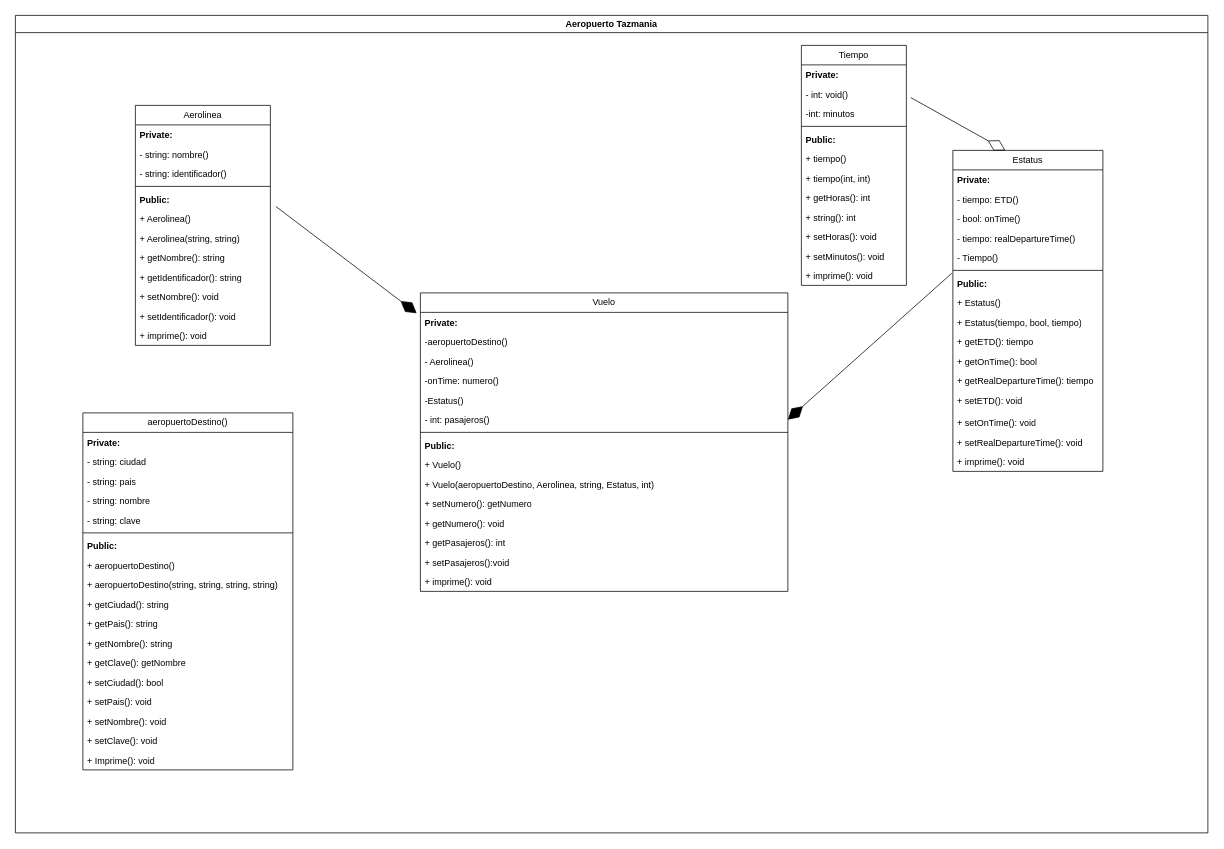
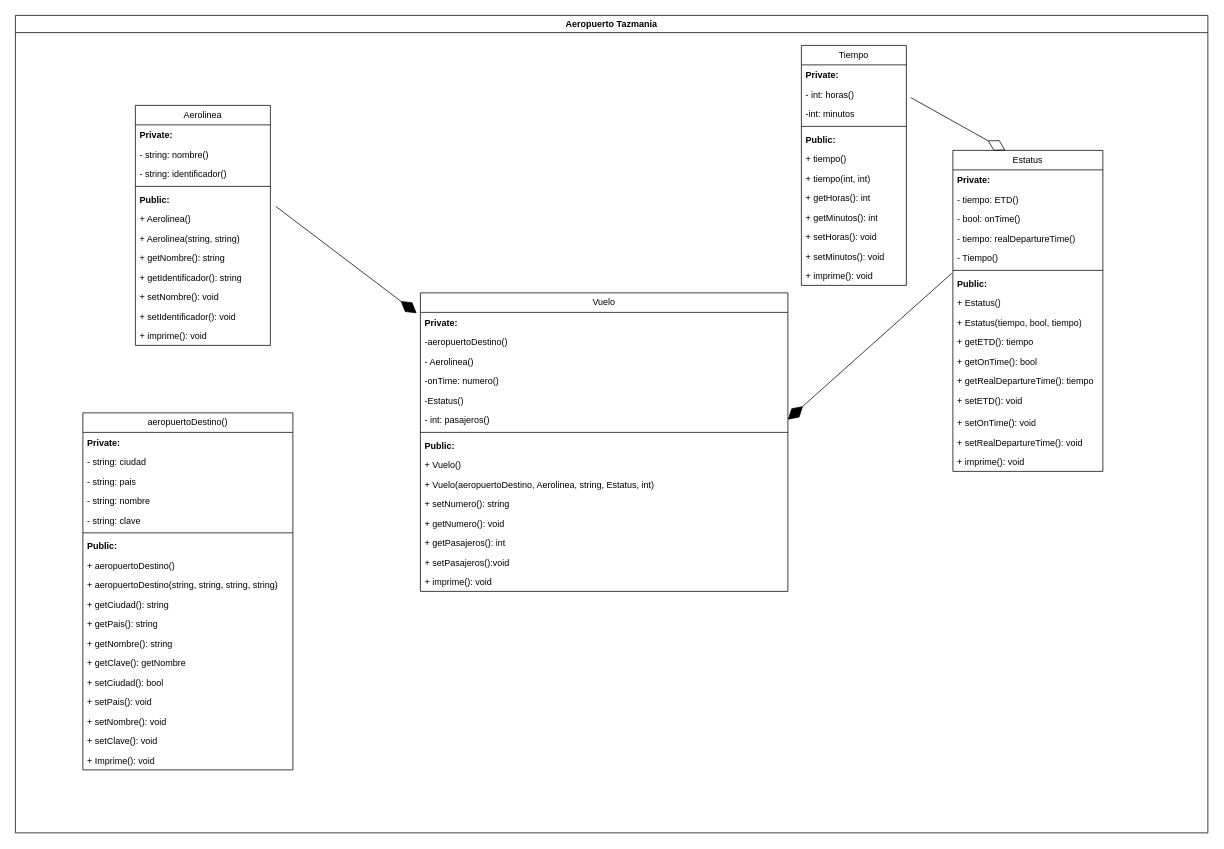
(833, 95) -> (836, 95)
(838, 218) -> (848, 218)
(482, 505) -> (473, 505)
